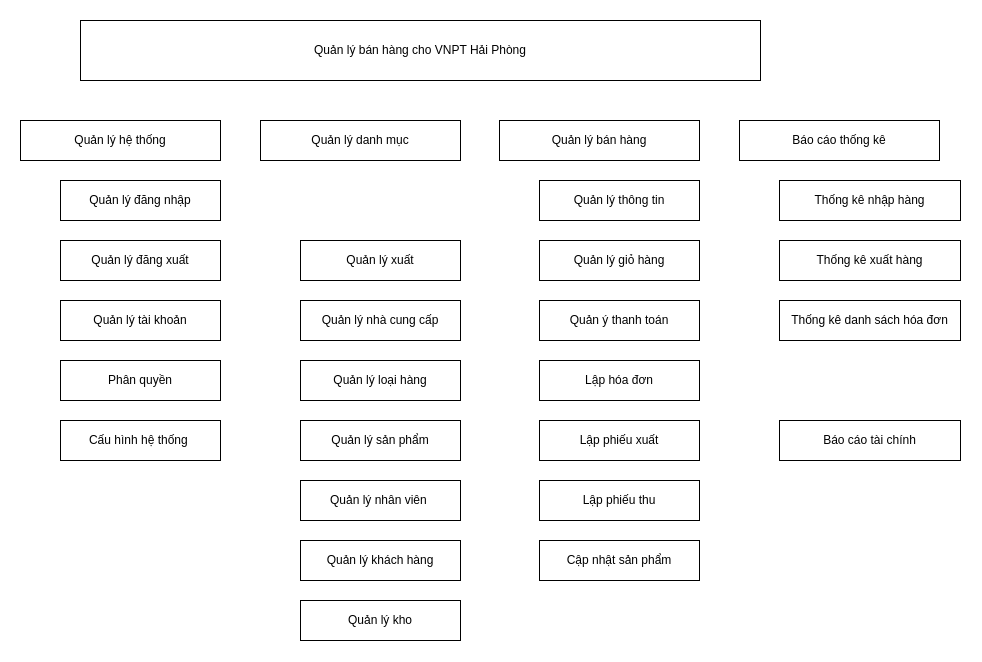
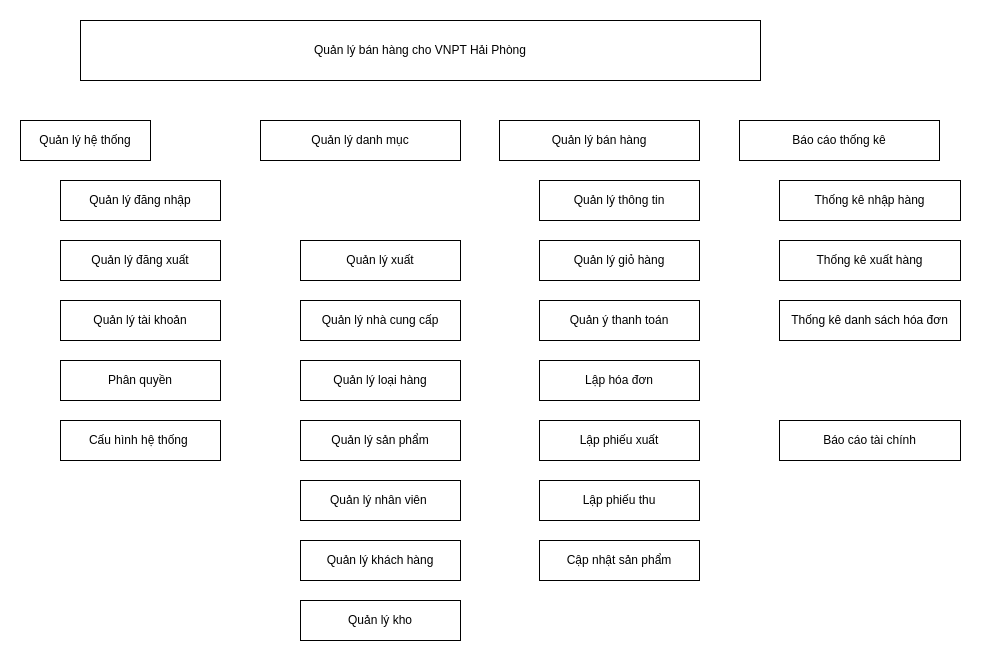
(121, 141) -> (86, 141)
